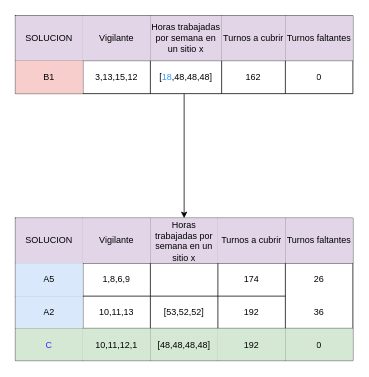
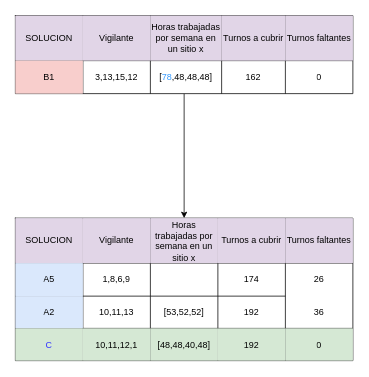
(186, 77) -> (186, 77)
(184, 345) -> (184, 345)
